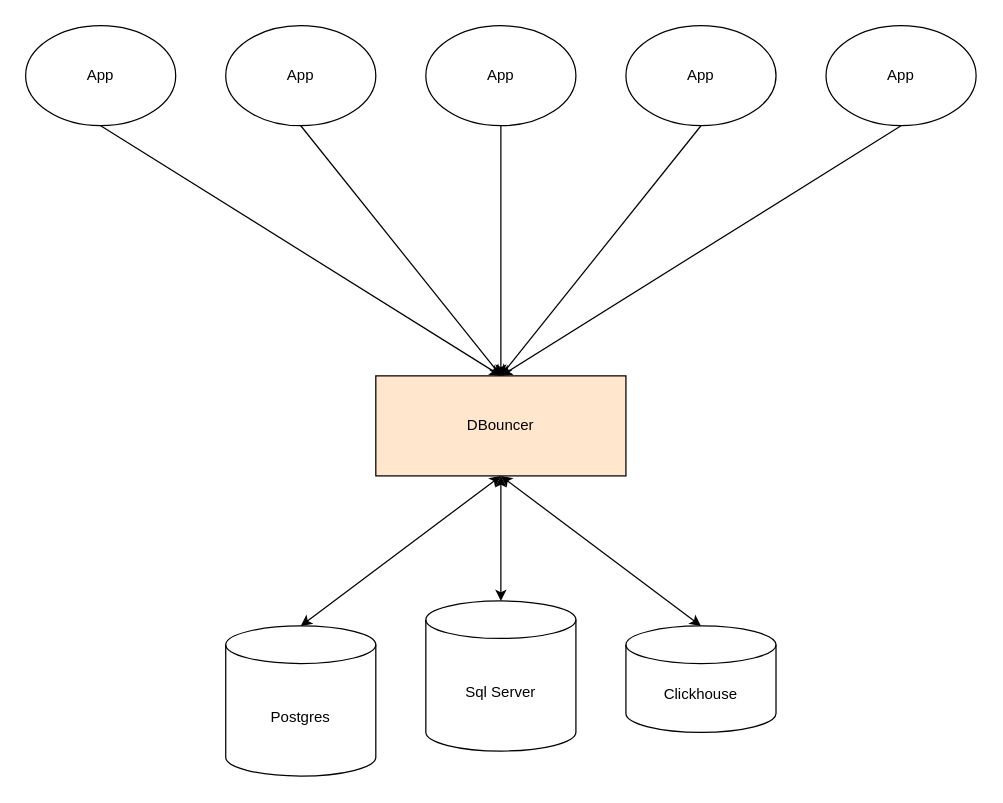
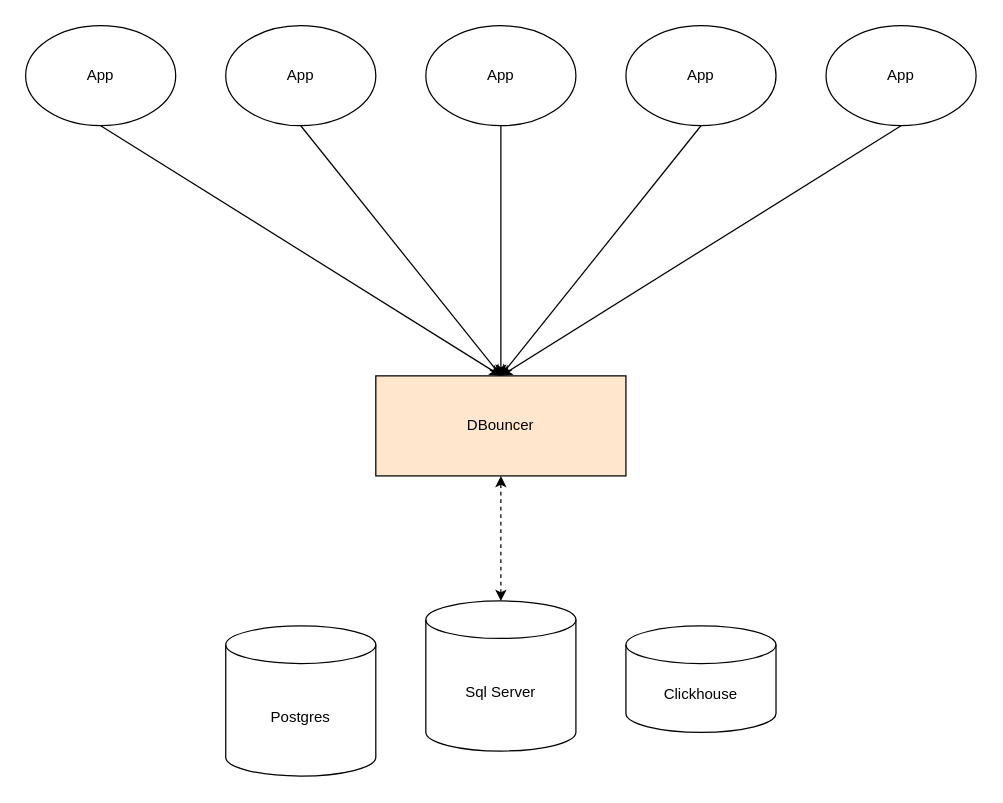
(501, 538) -> (501, 538)
(401, 551) -> none
(601, 551) -> none
